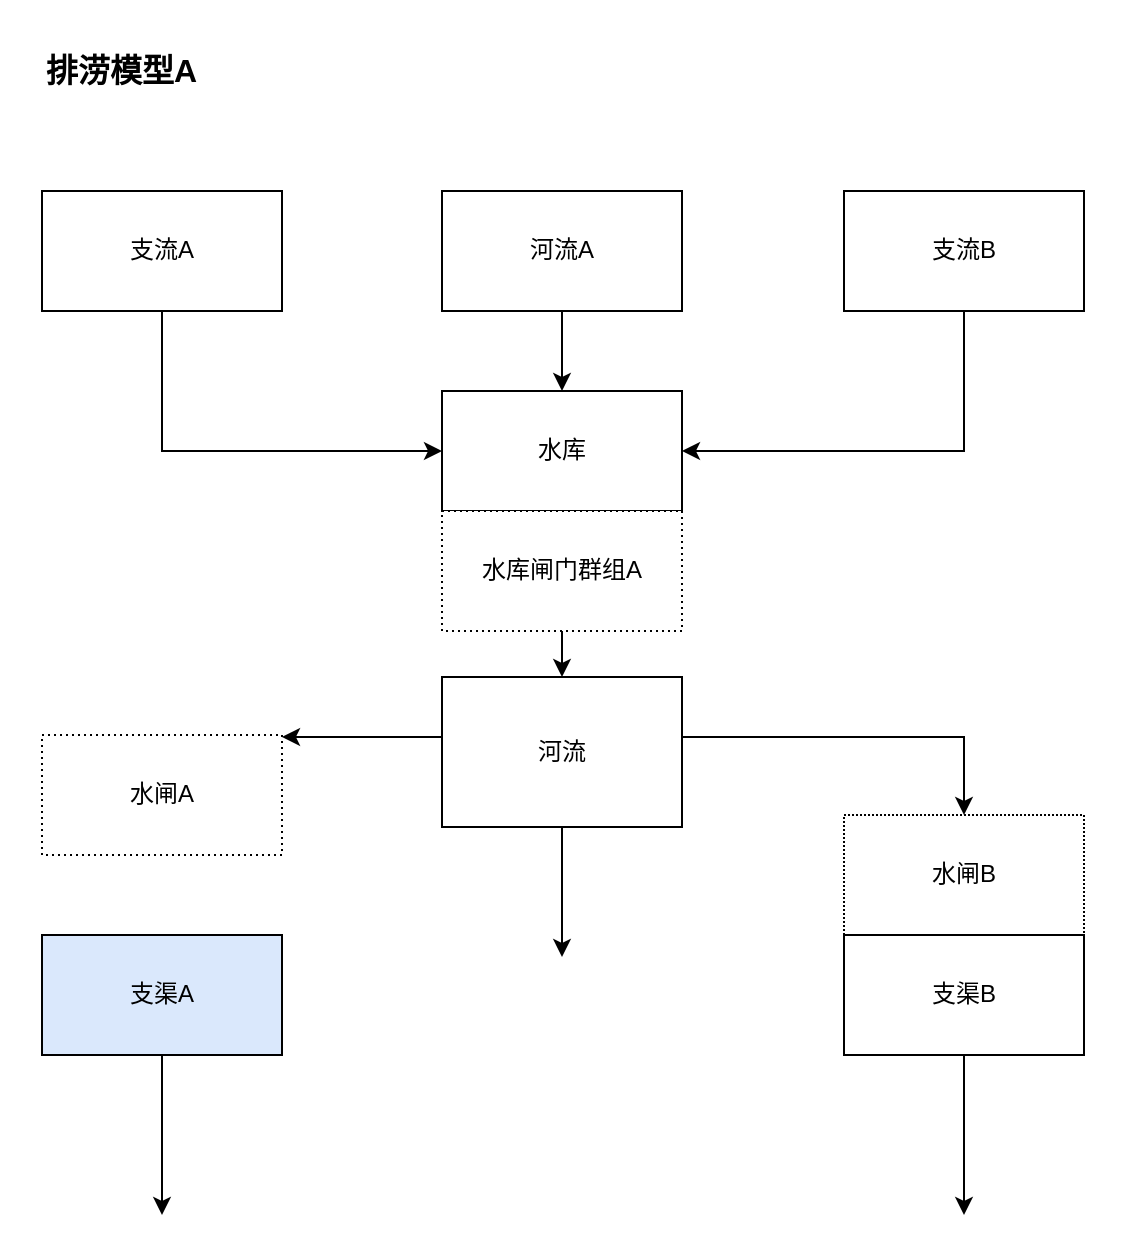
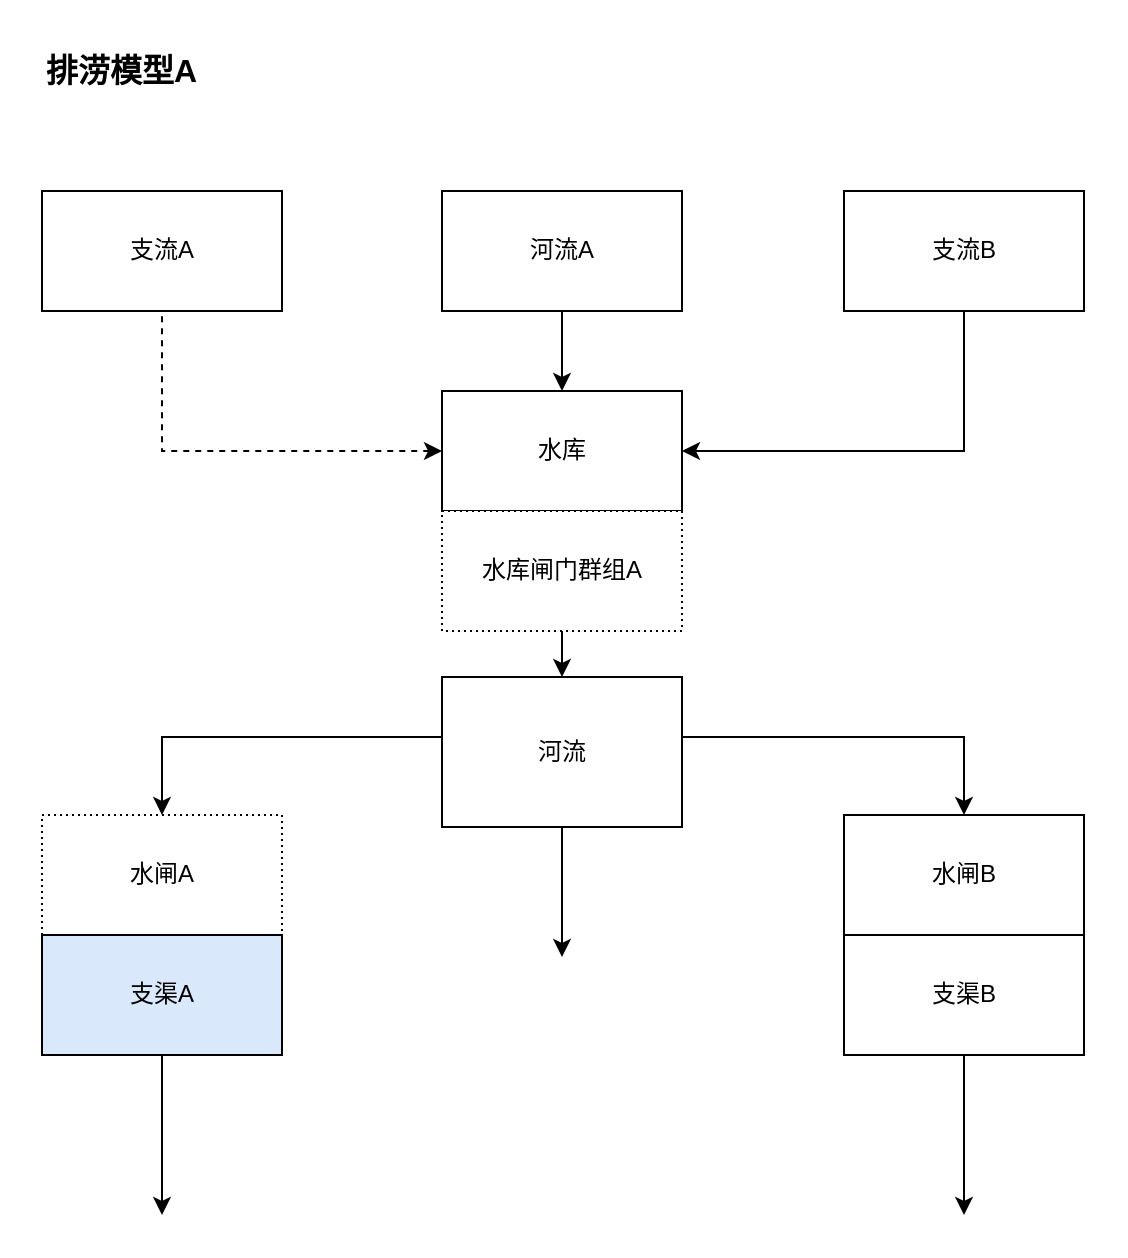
(223, 451) -> (223, 451)
(162, 795) -> (162, 875)
(964, 875) -> (964, 875)
